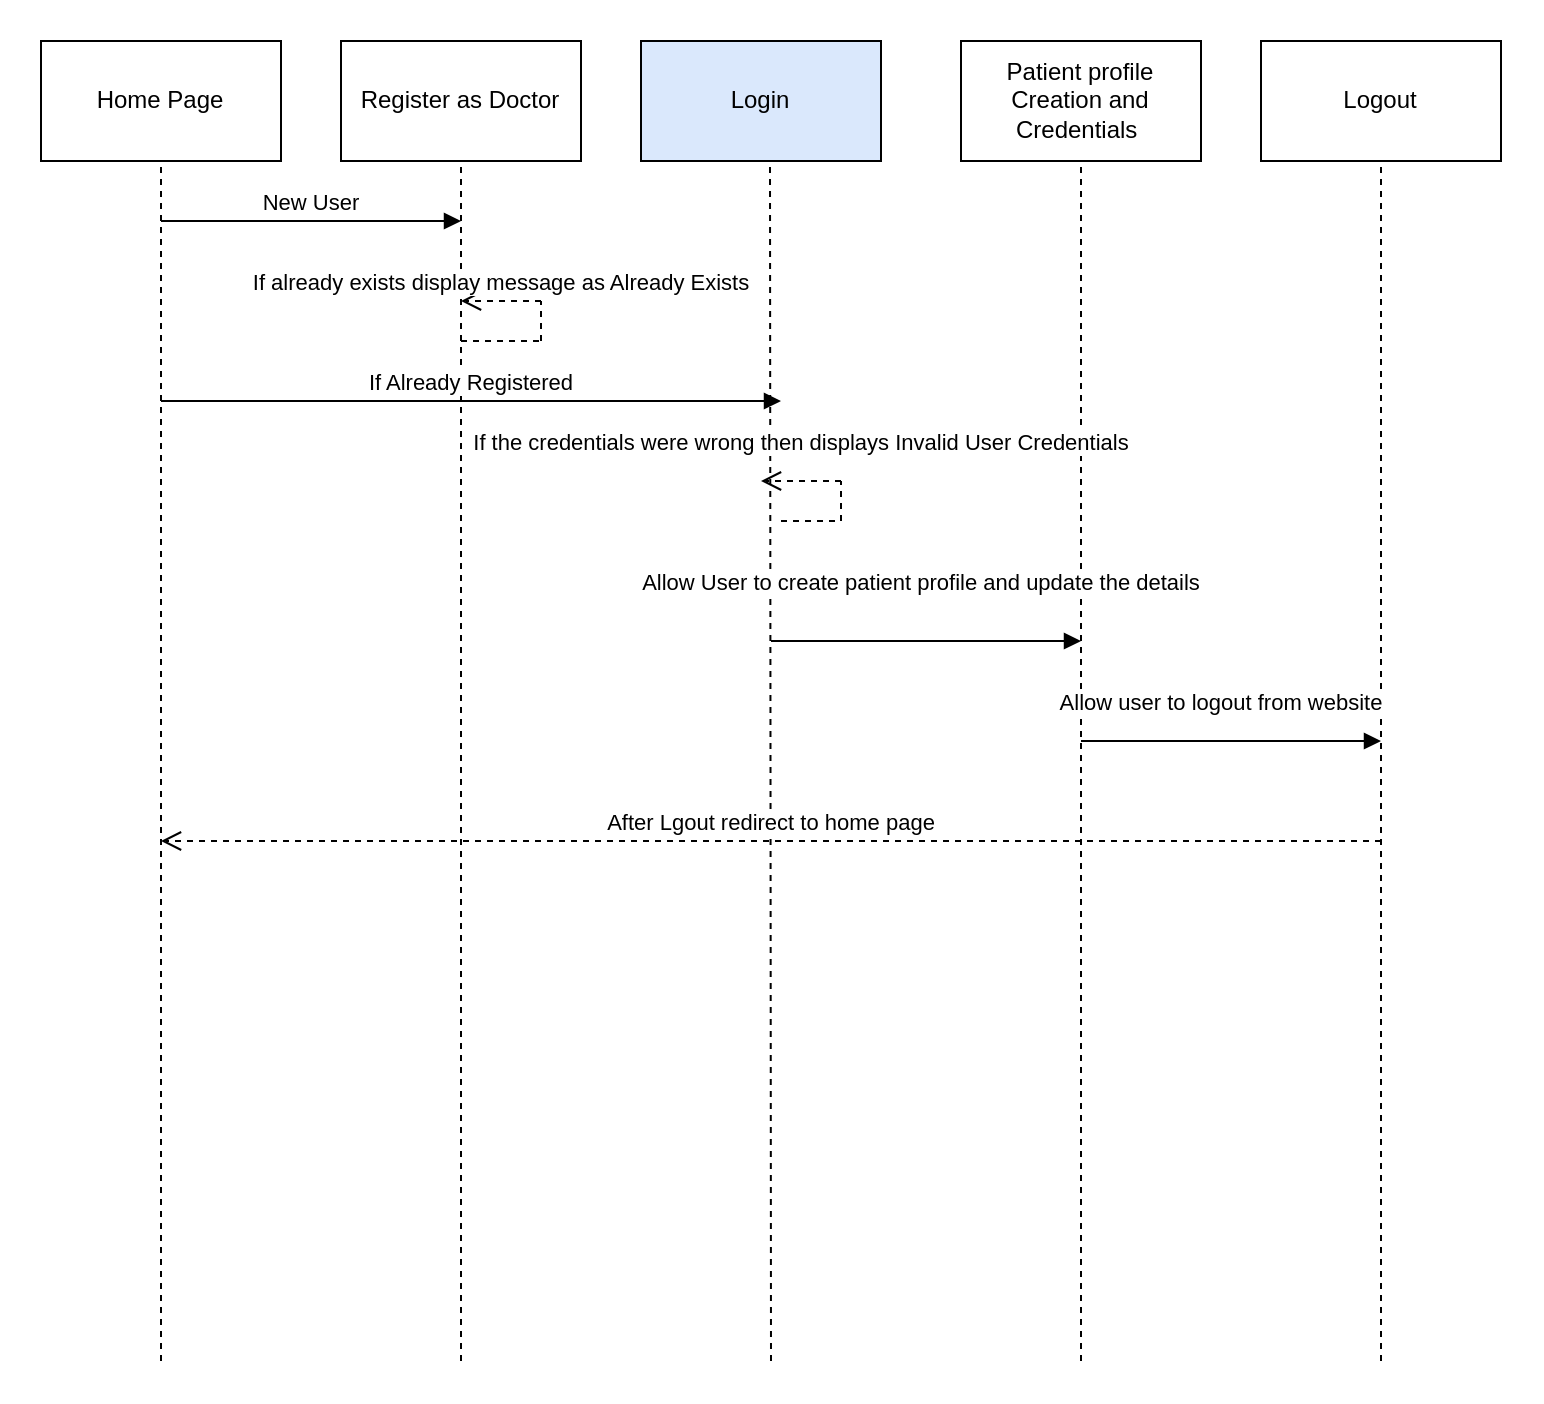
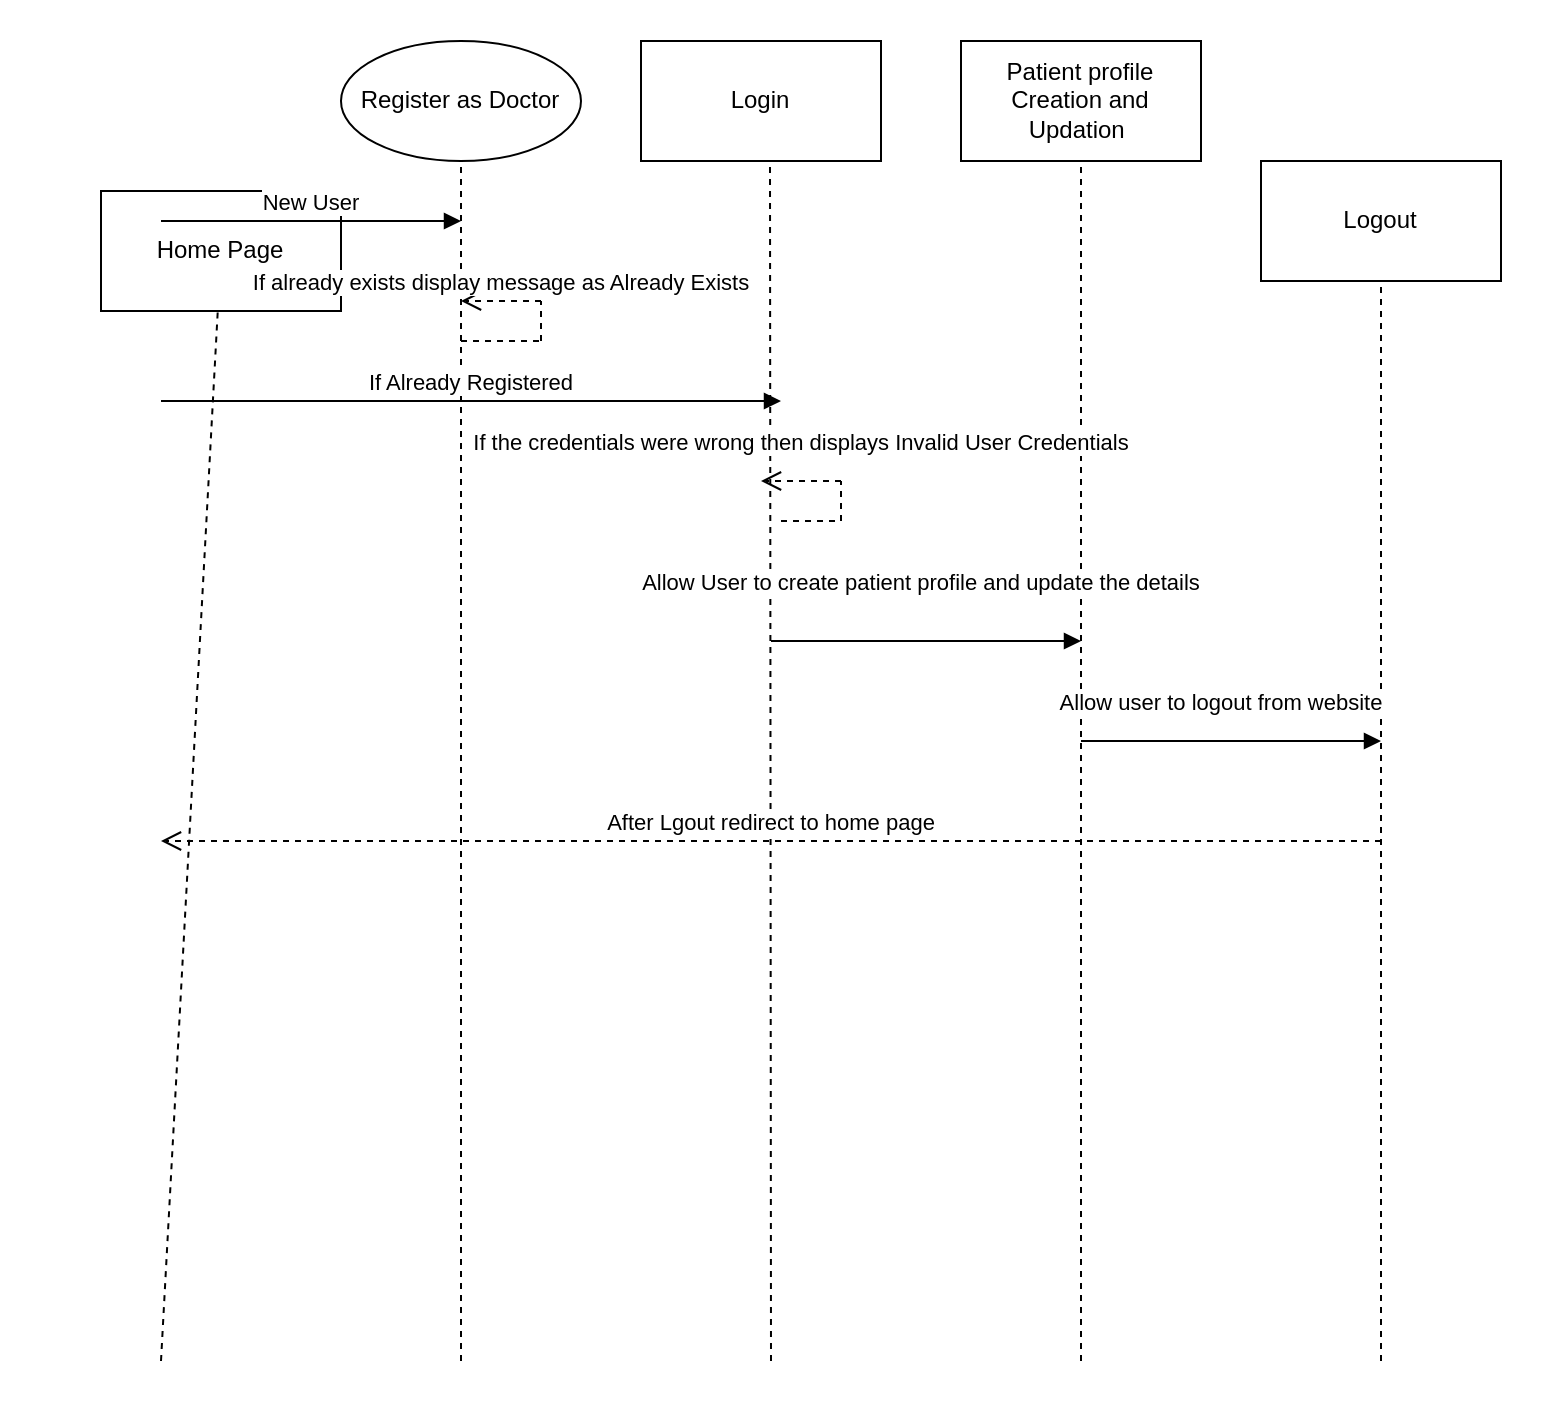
(161, 101) -> (221, 251)
(461, 101) -> (461, 101)
(761, 101) -> (761, 101)
(1081, 101) -> (1081, 101)
(1381, 101) -> (1381, 221)
